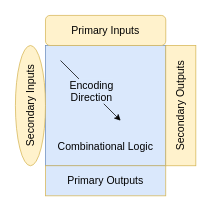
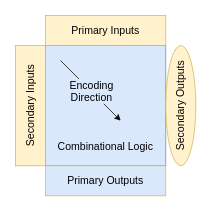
(105, 30) -> (105, 30)
(30, 105) -> (30, 105)
(180, 105) -> (180, 105)
